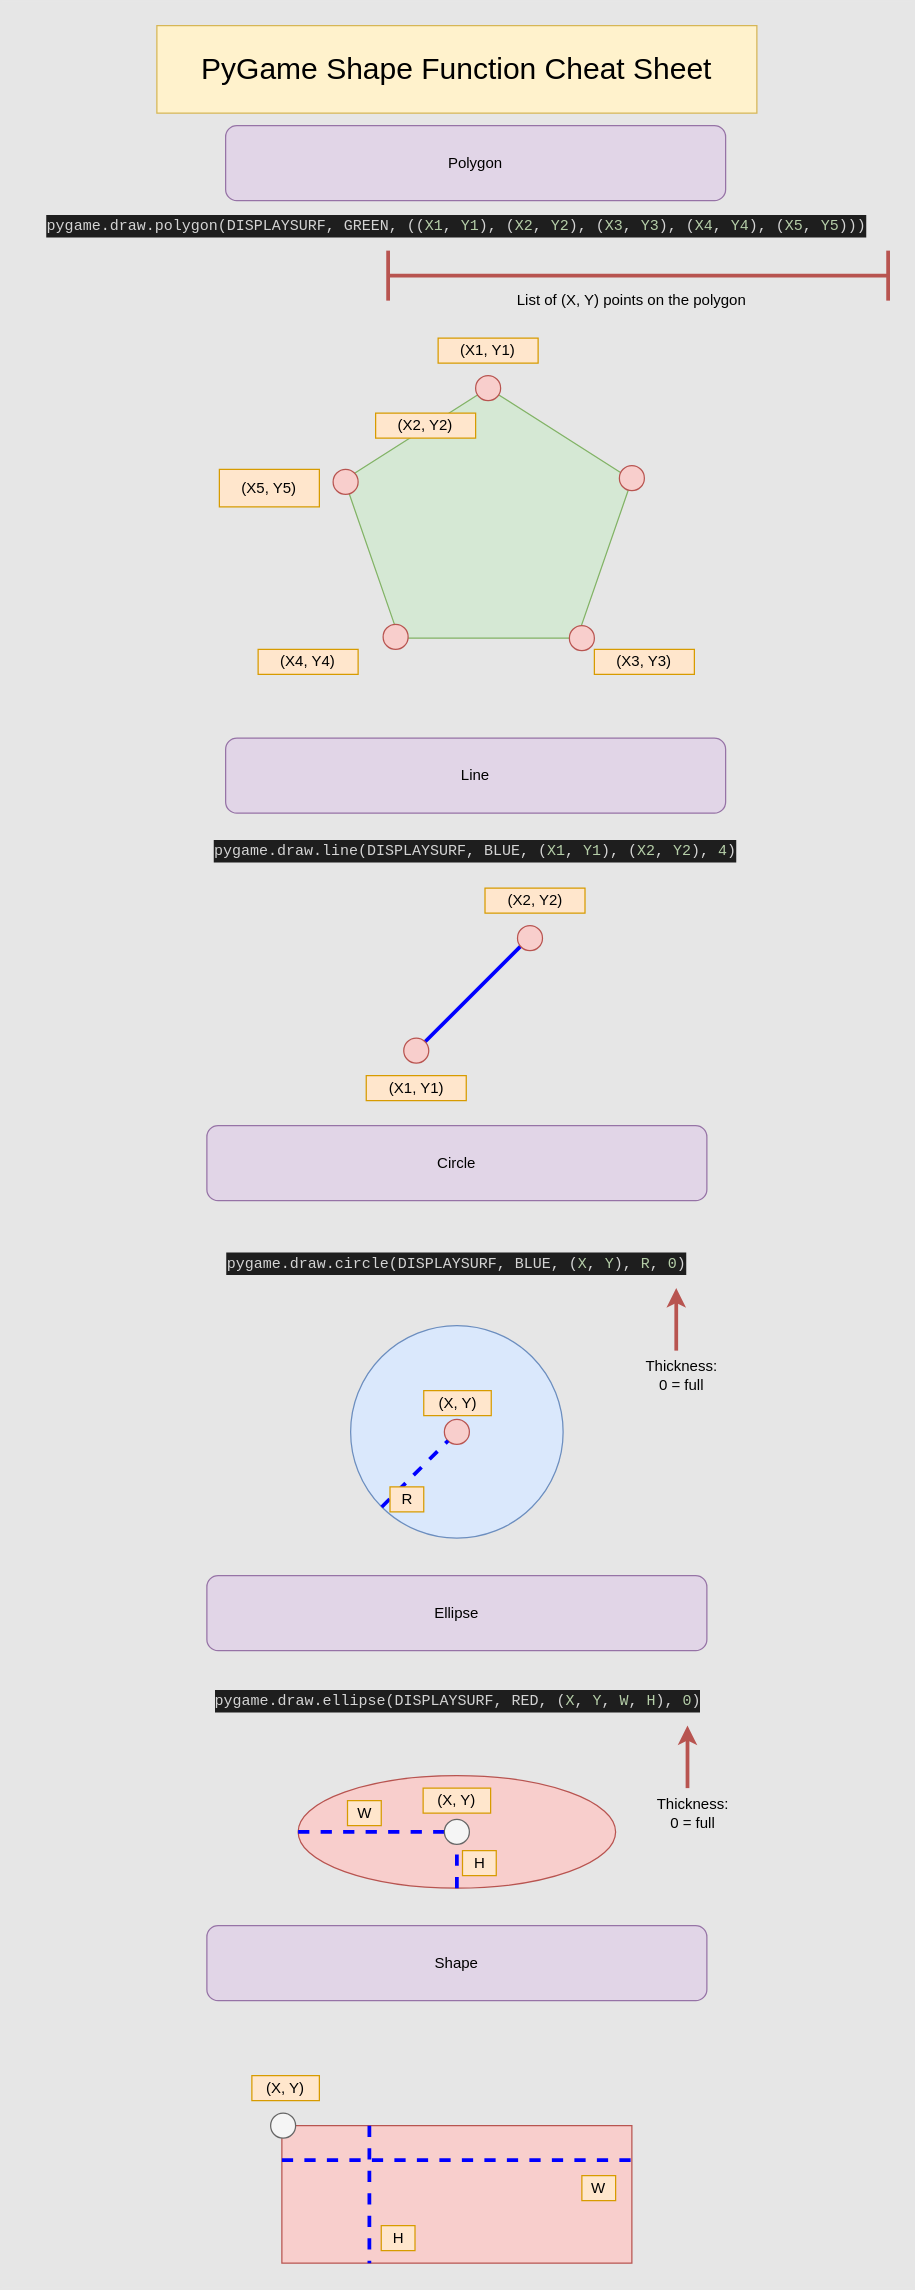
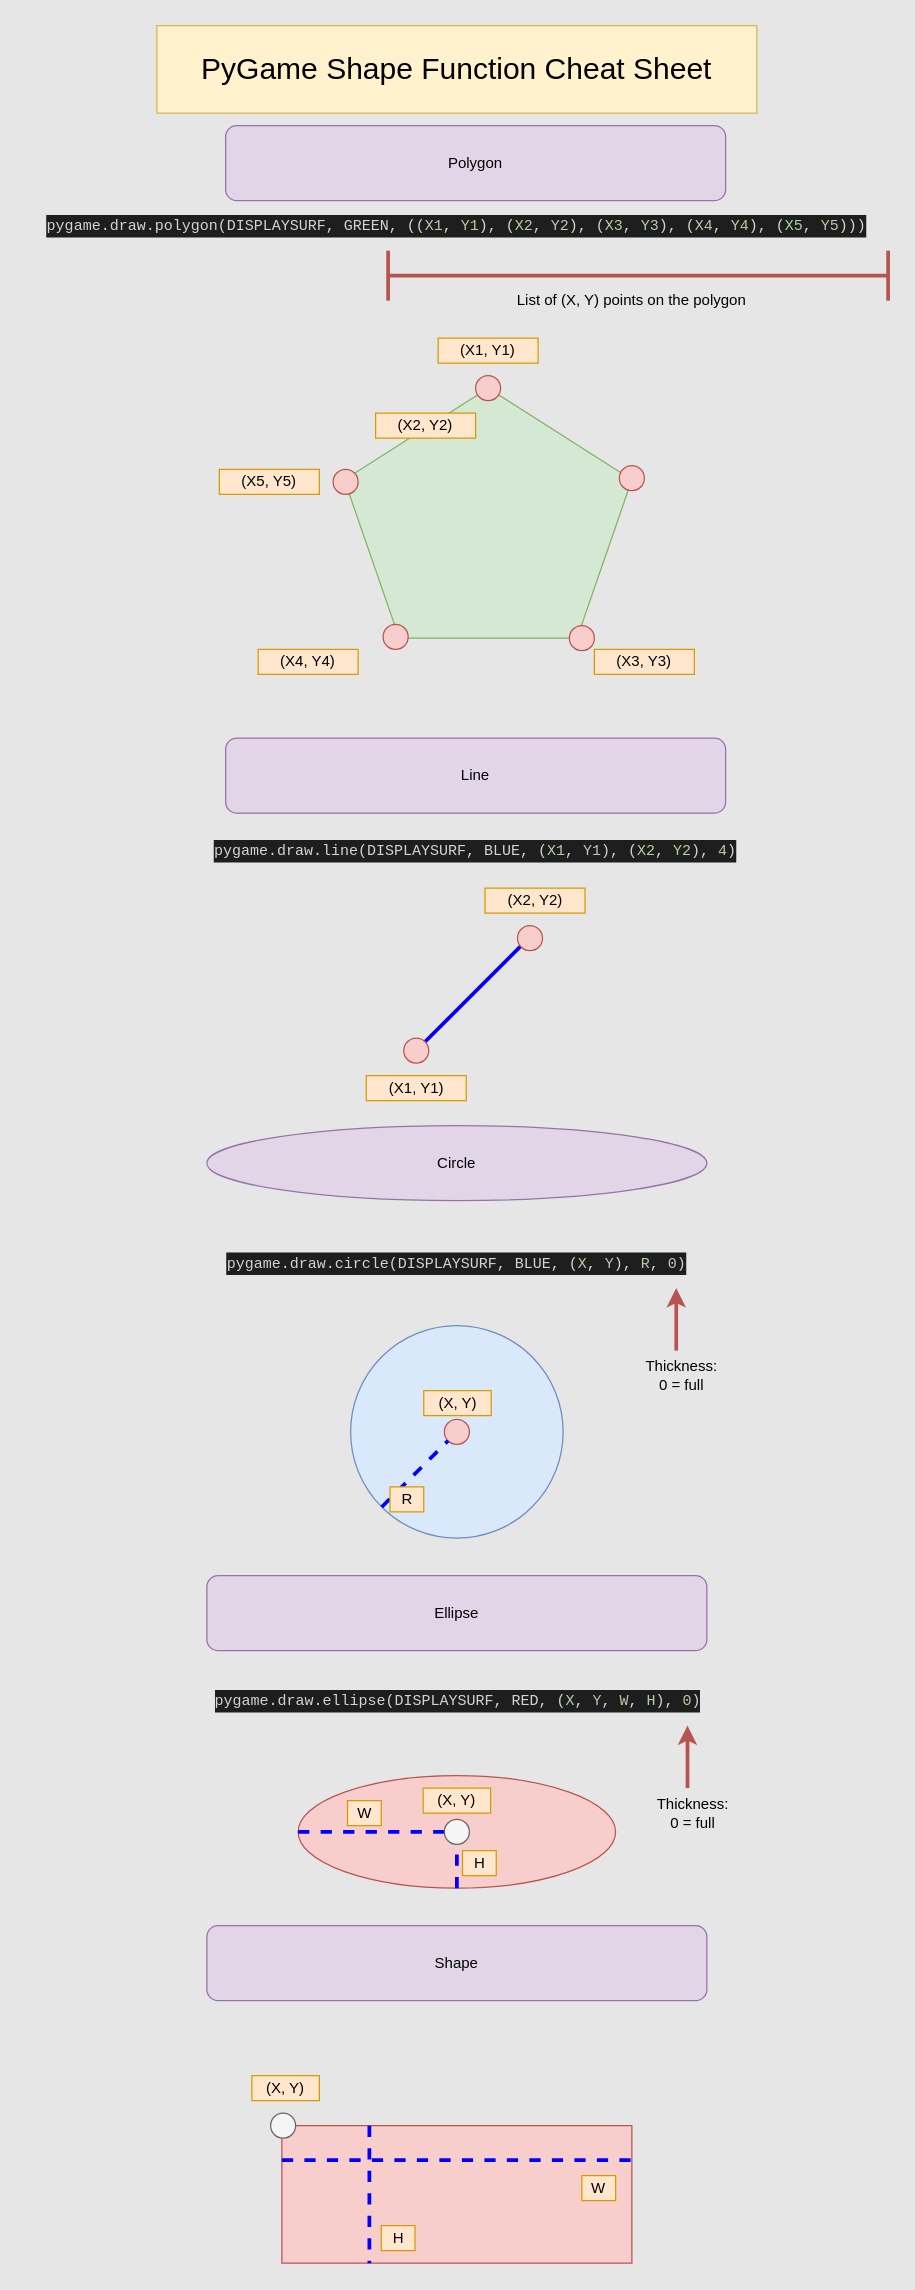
(269, 488) -> (269, 482)
(457, 1163) -> (457, 1163)
